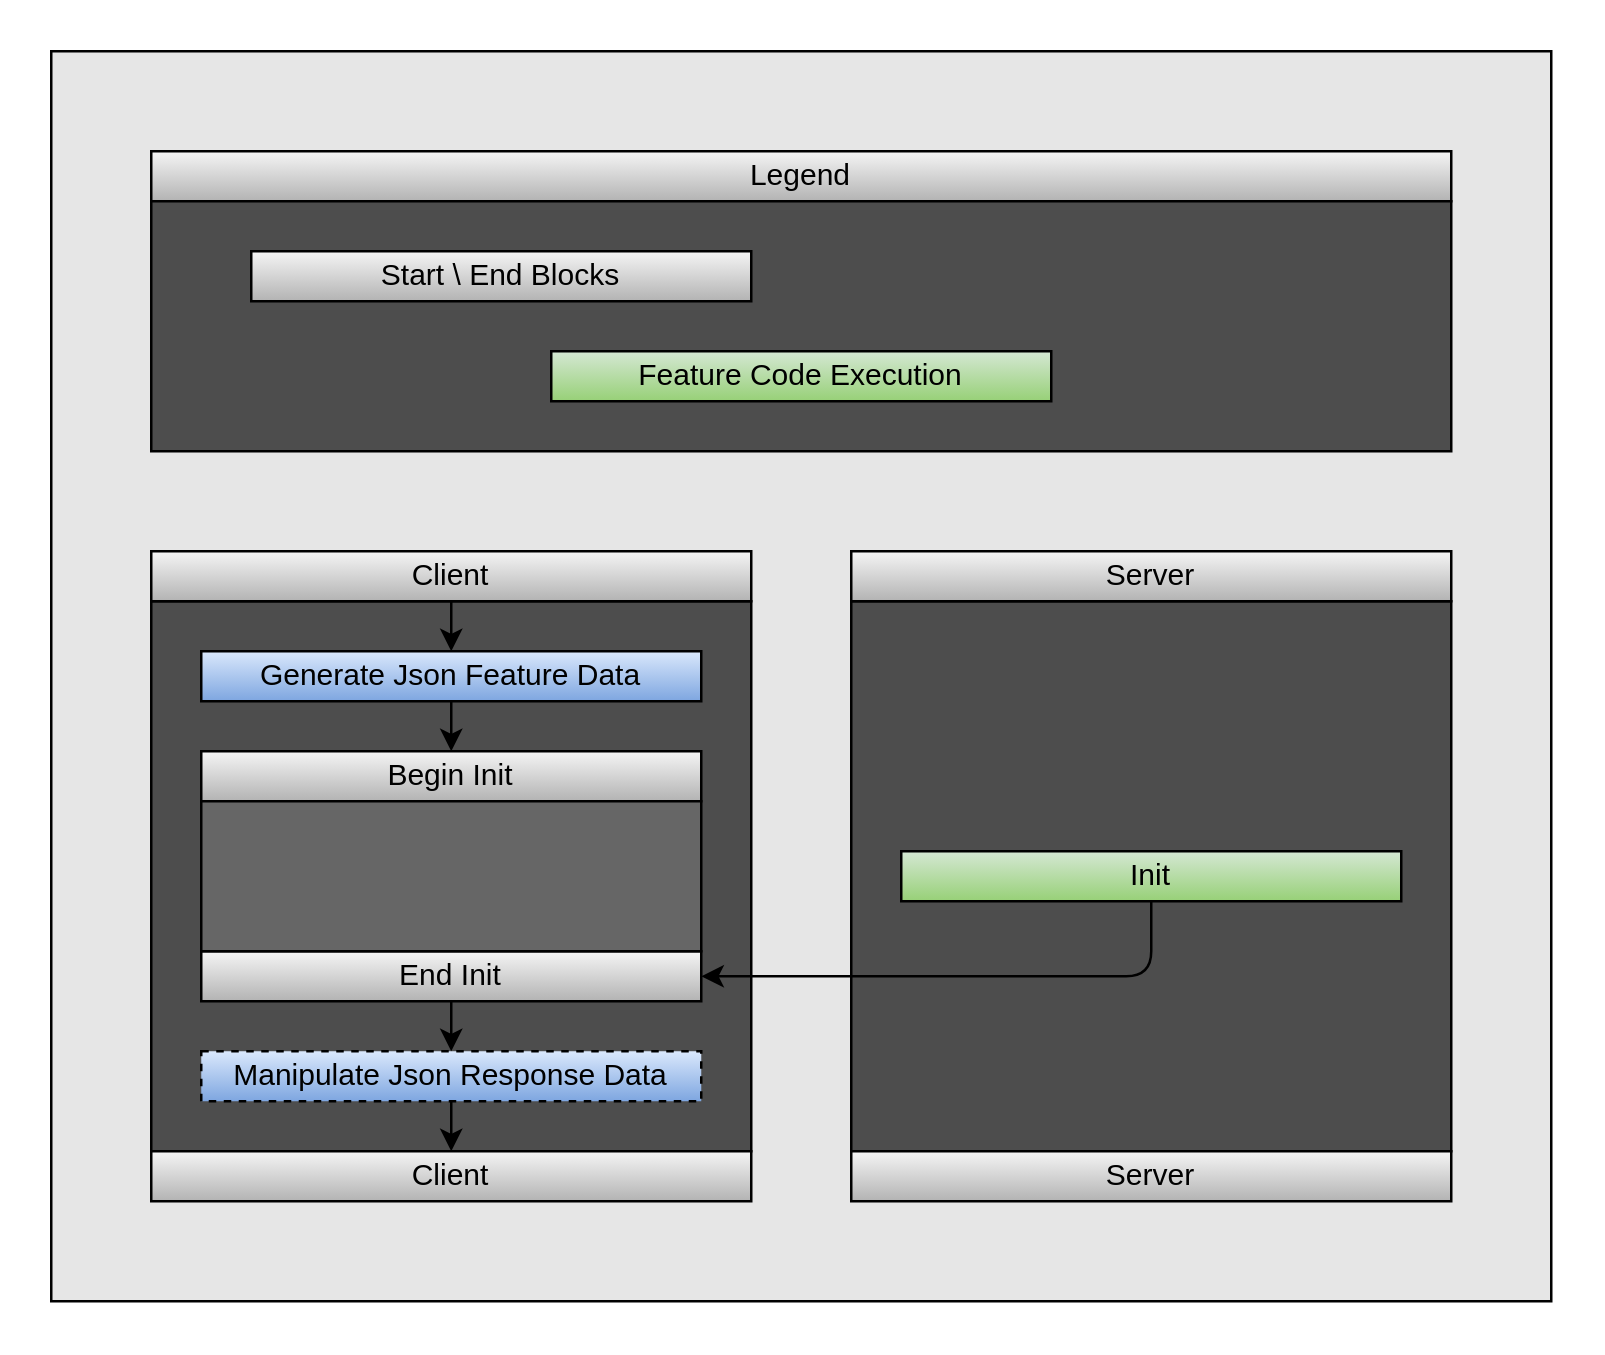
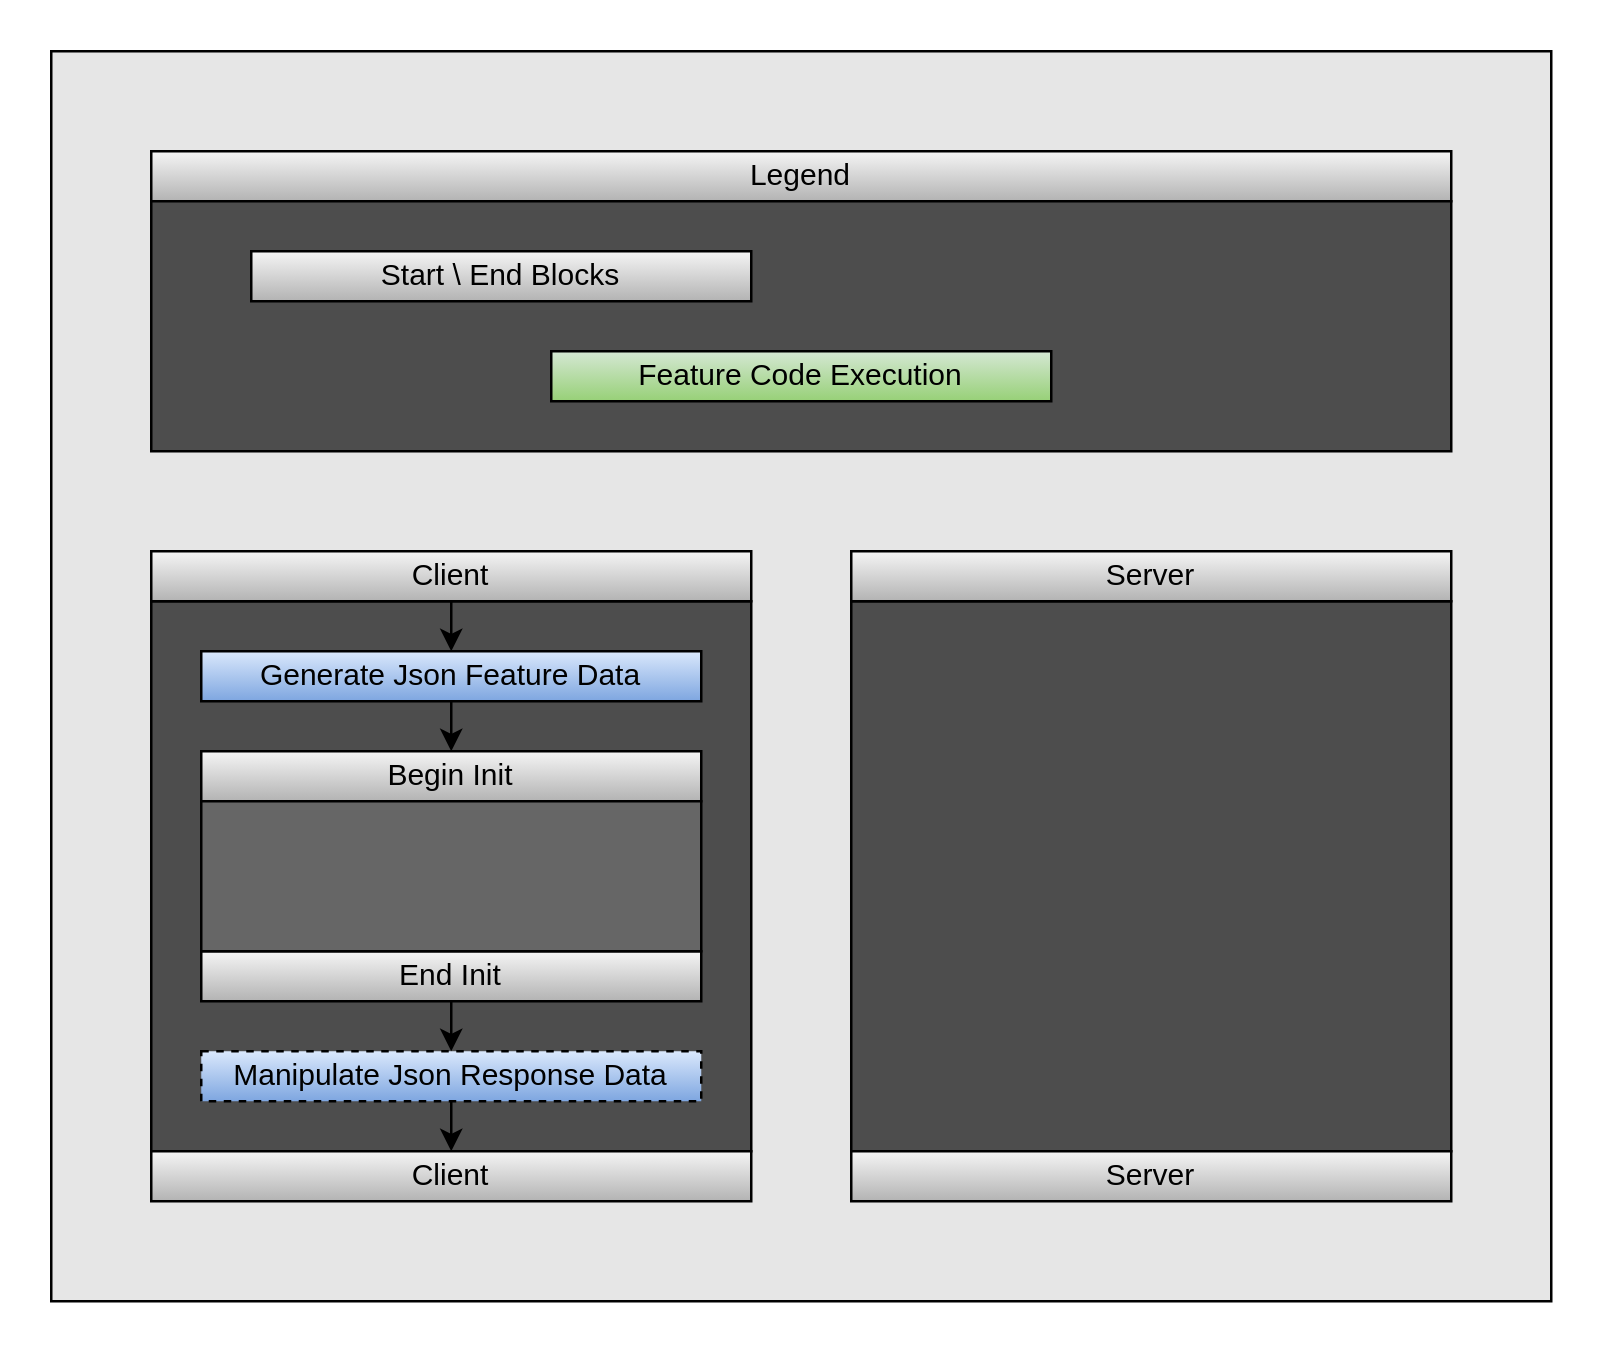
(1151, 876) -> none
(801, 976) -> none
